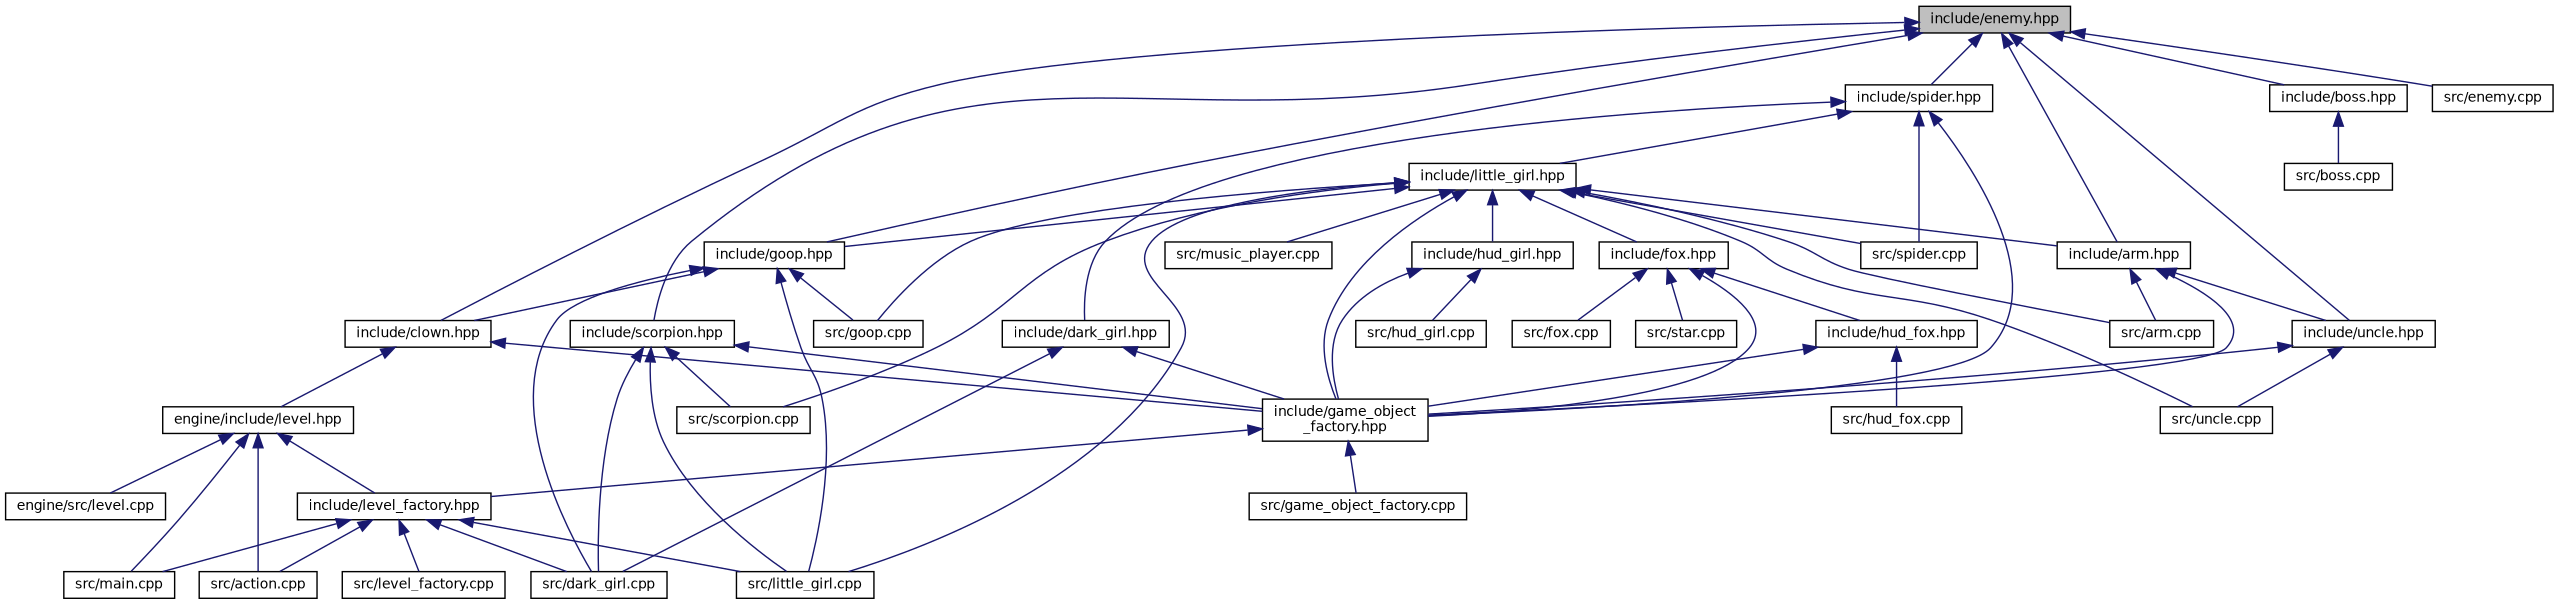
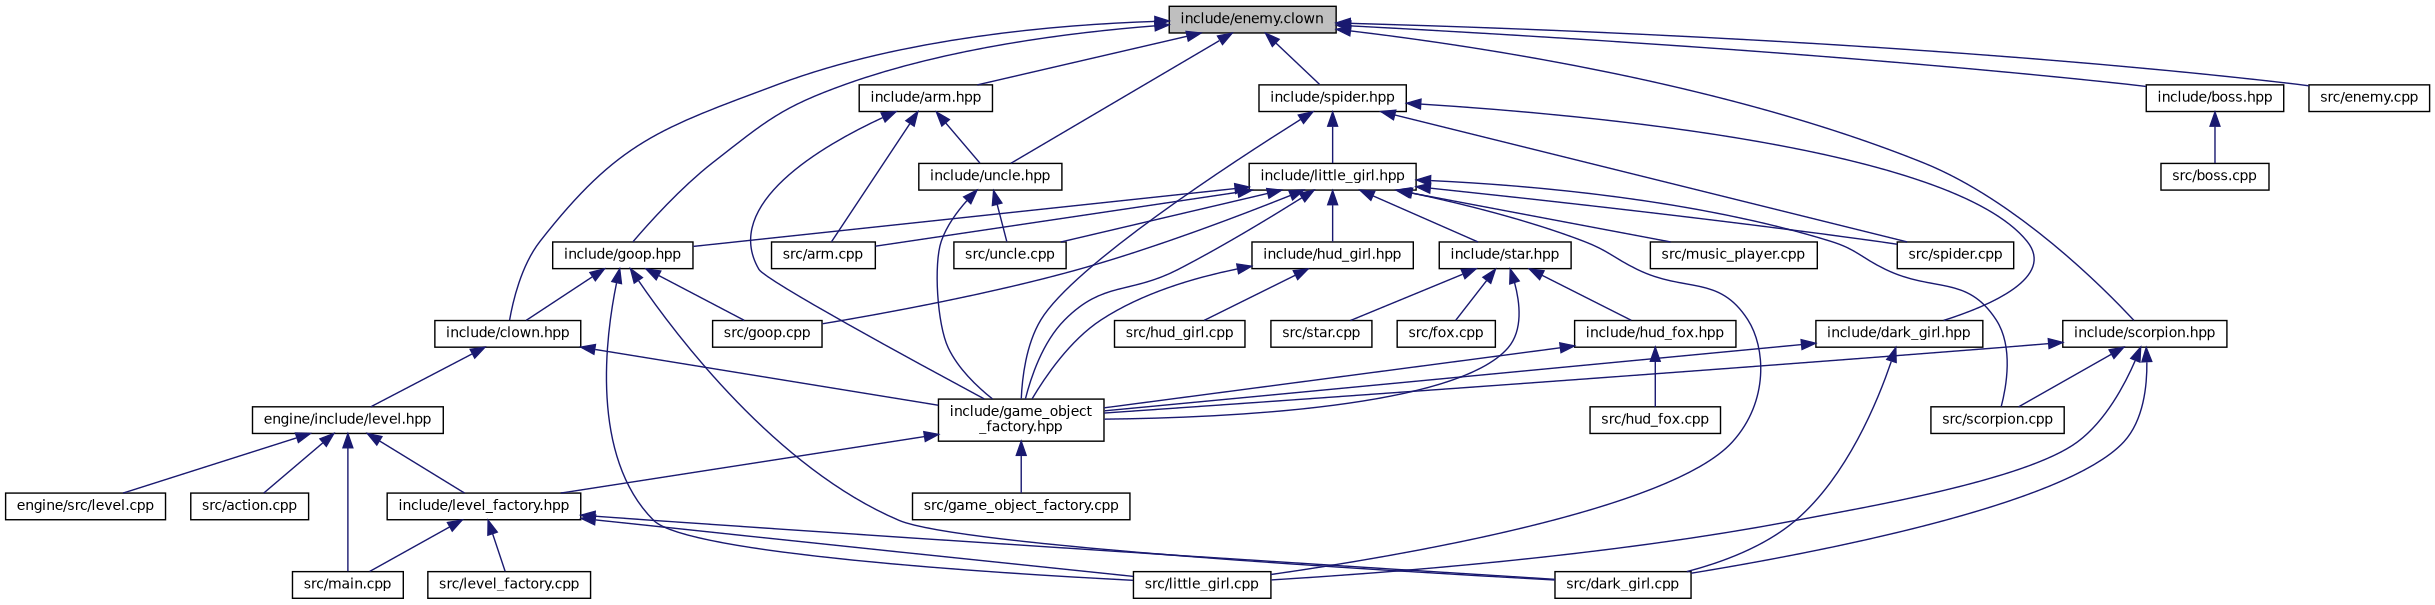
(1995, 20) -> (1253, 20)
(1824, 218) -> none
(1664, 255) -> (1505, 255)
(320, 549) -> none
